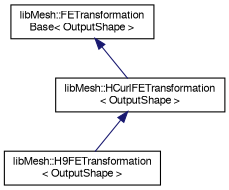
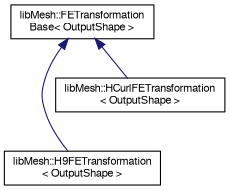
(108, 136) -> (43, 100)
